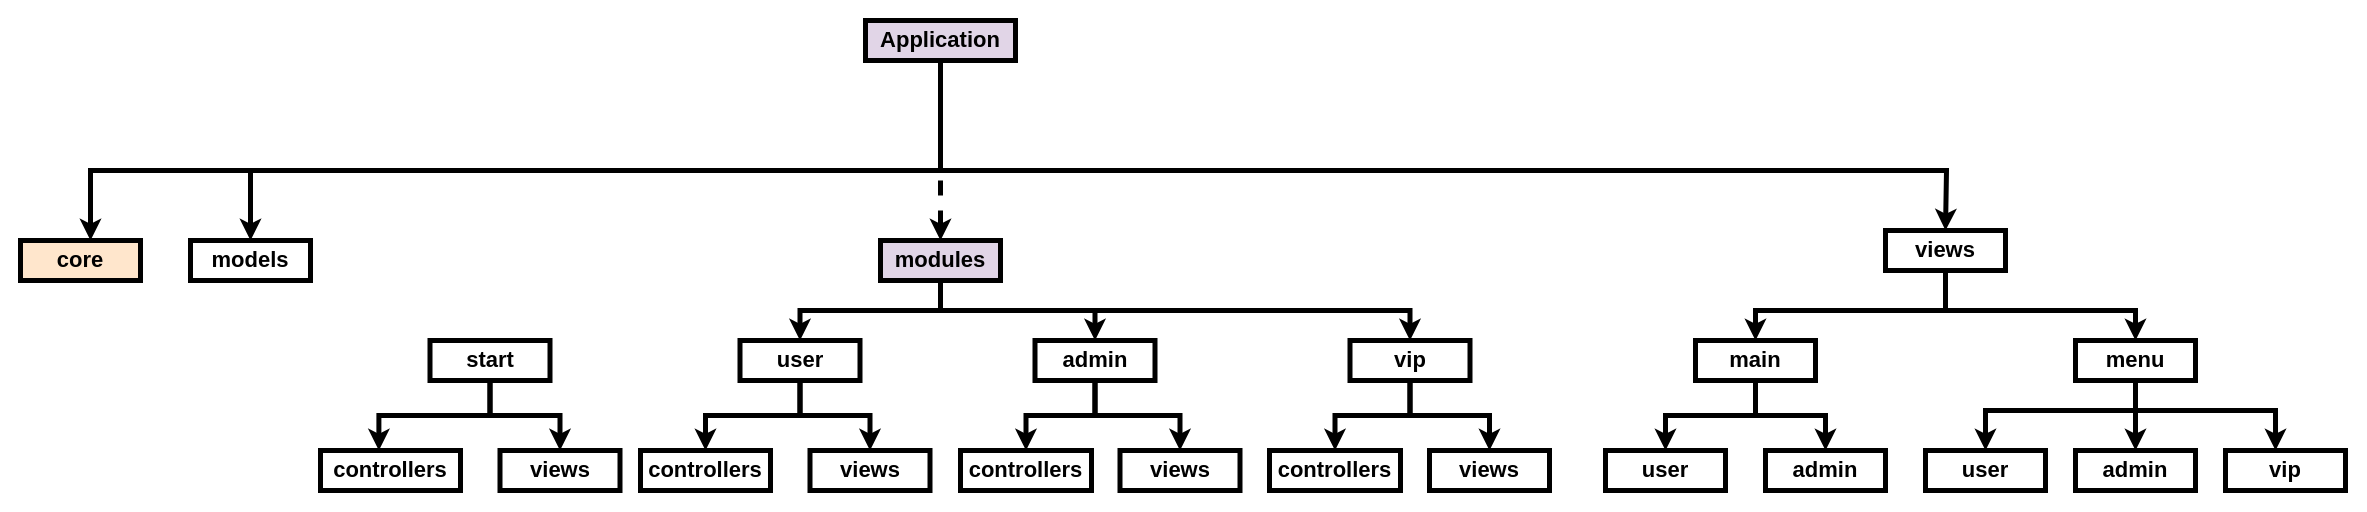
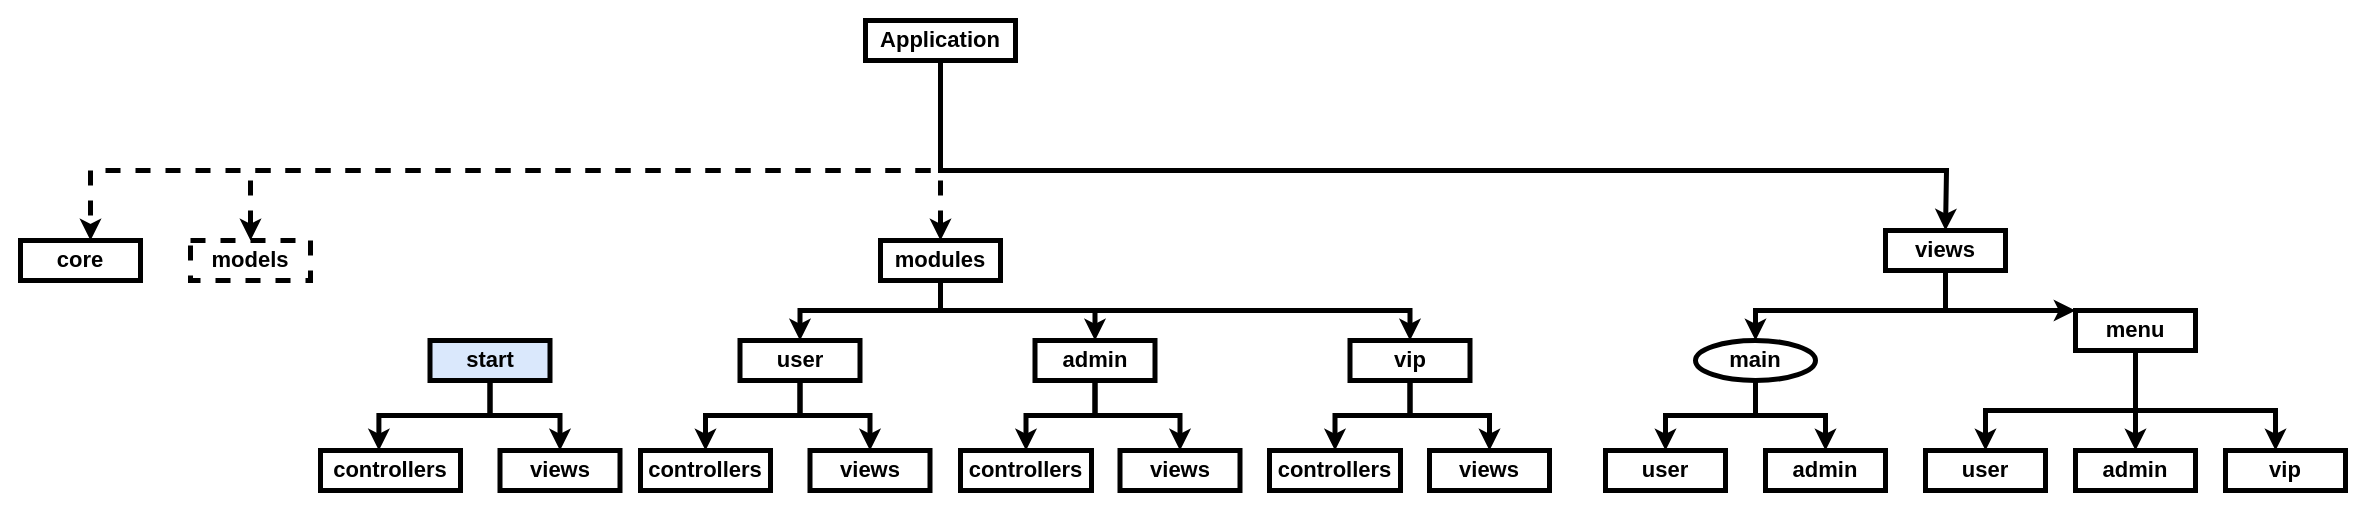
(941, 41) -> (941, 41)
(219, 171) -> (219, 171)
(251, 202) -> (251, 202)
(81, 261) -> (81, 261)
(251, 261) -> (251, 261)
(941, 261) -> (941, 261)
(490, 361) -> (490, 361)
(1756, 361) -> (1756, 361)
(2136, 361) -> (2136, 331)
